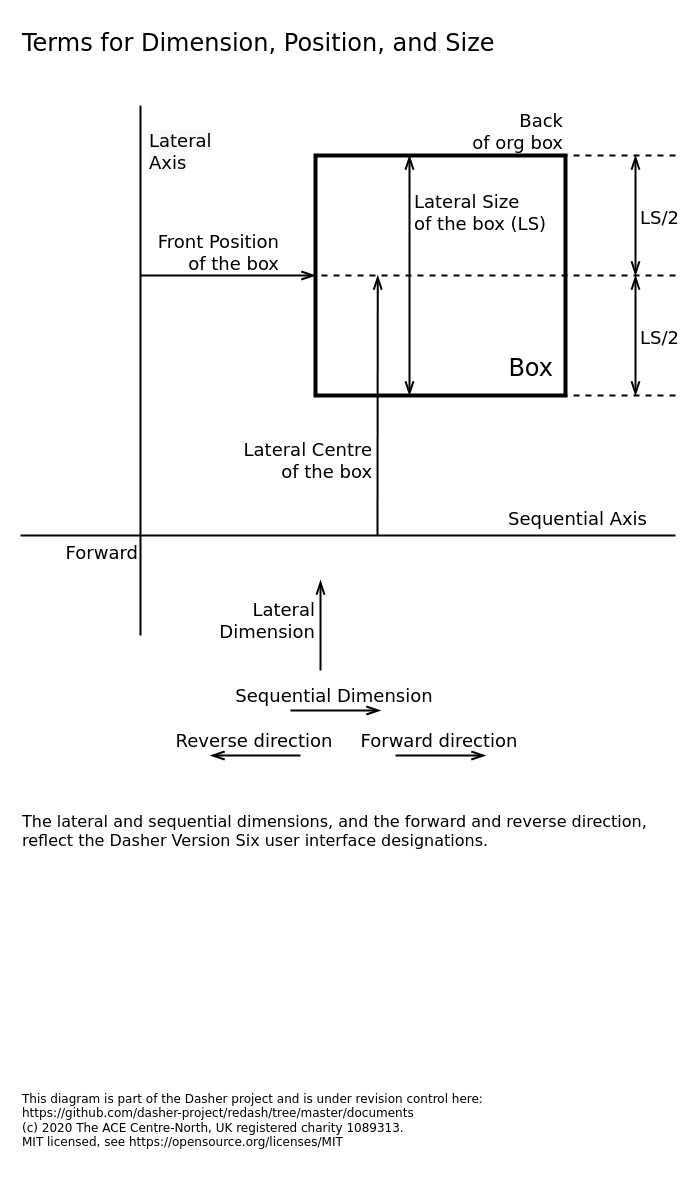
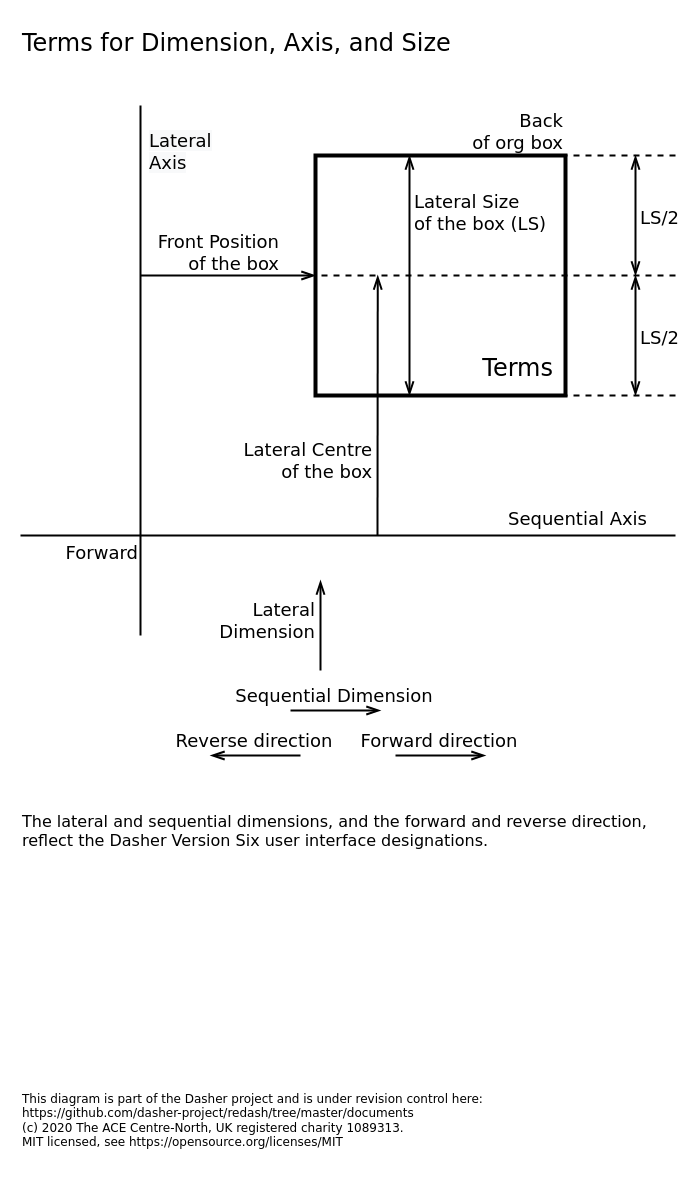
(247, 43) -> (223, 43)
(533, 368) -> (520, 368)
